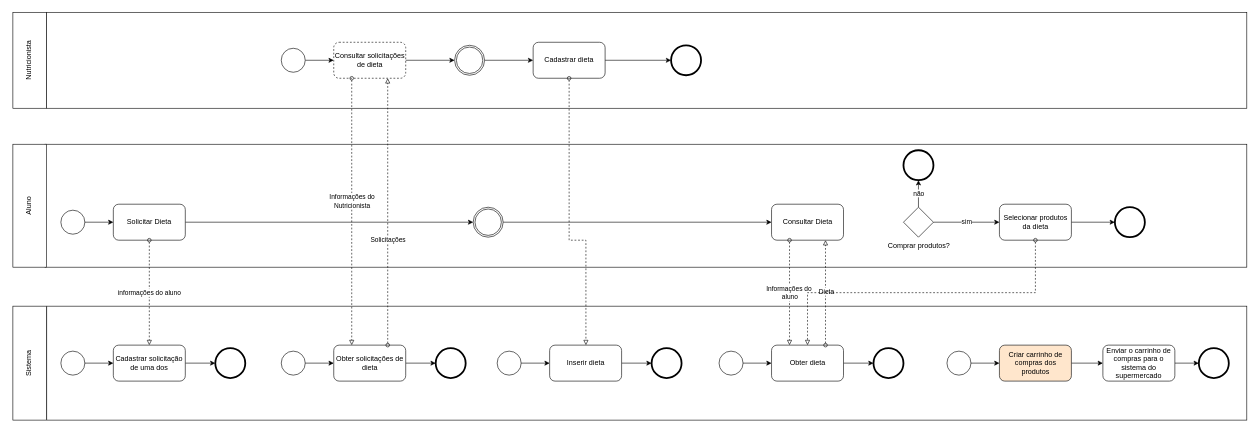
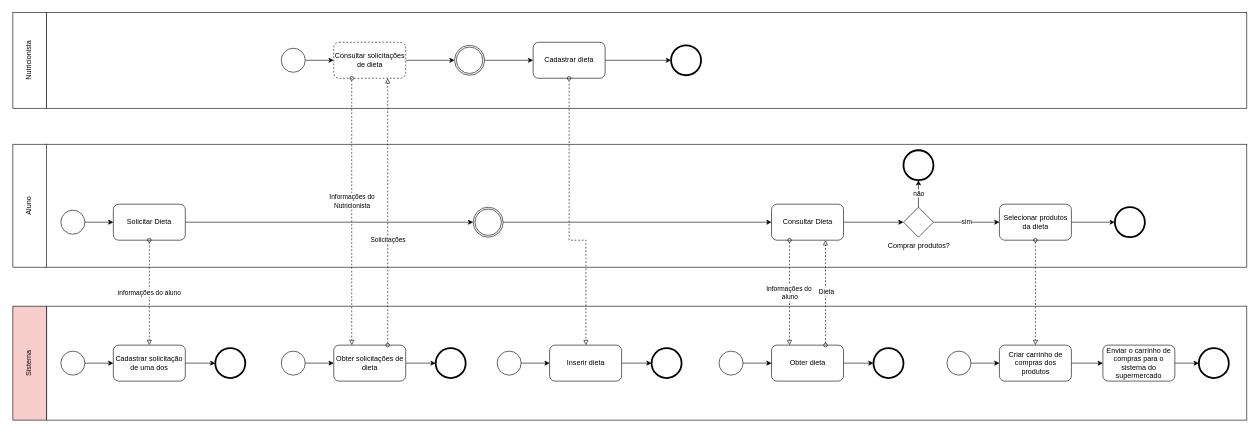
none -> (898, 222)
(900, 293) -> (1036, 315)
(29, 363) -> (29, 363)
(1036, 363) -> (1036, 363)
